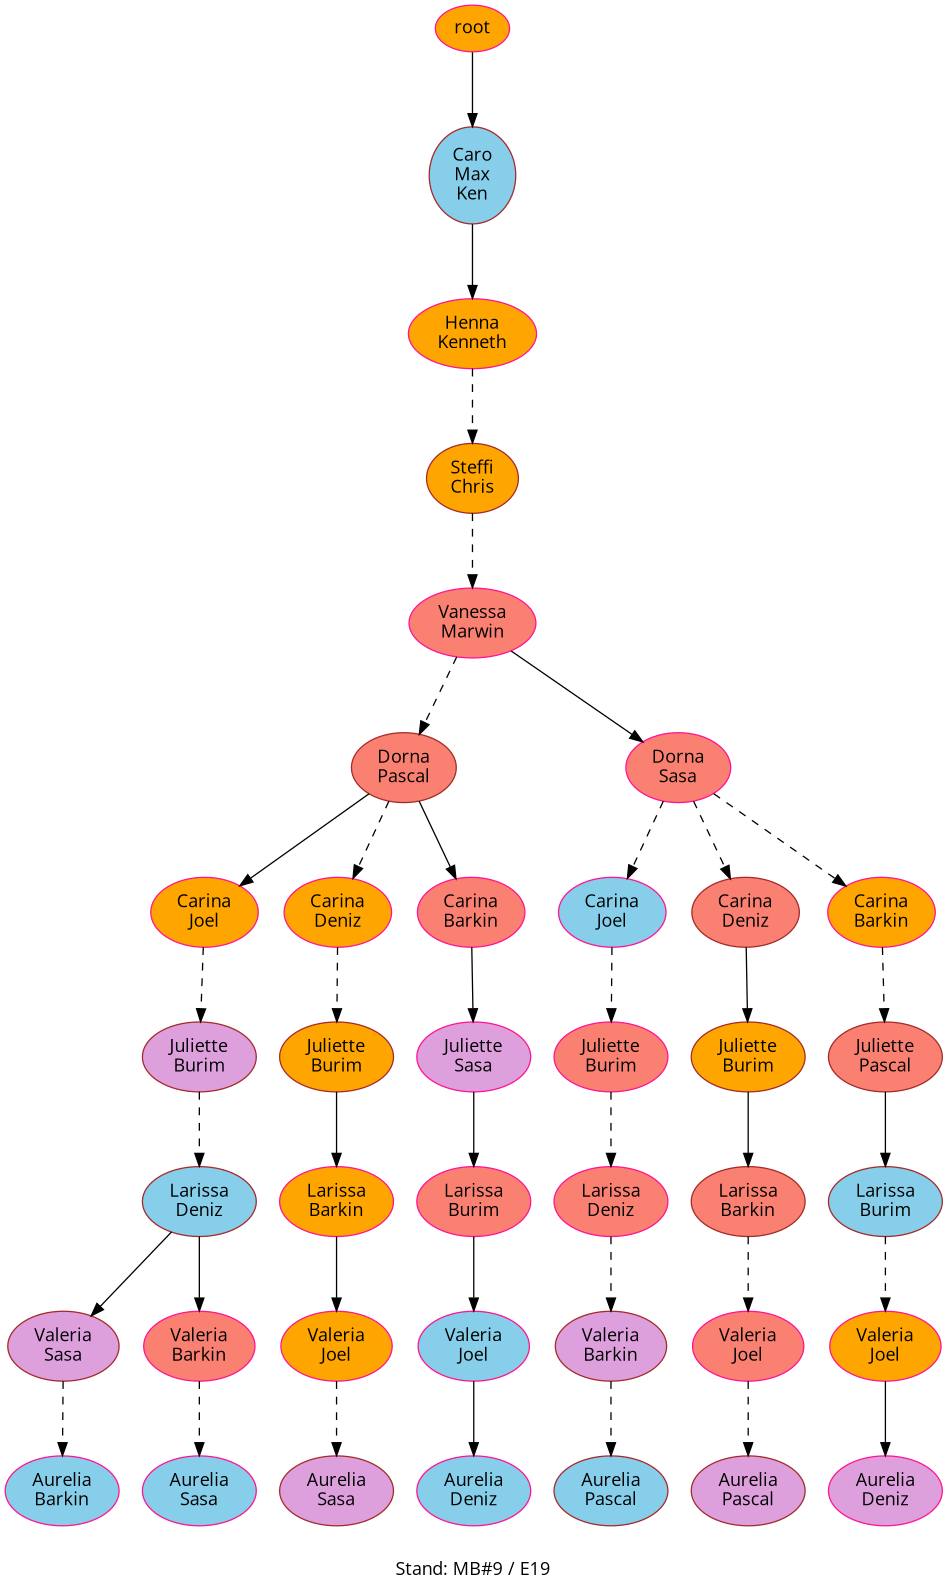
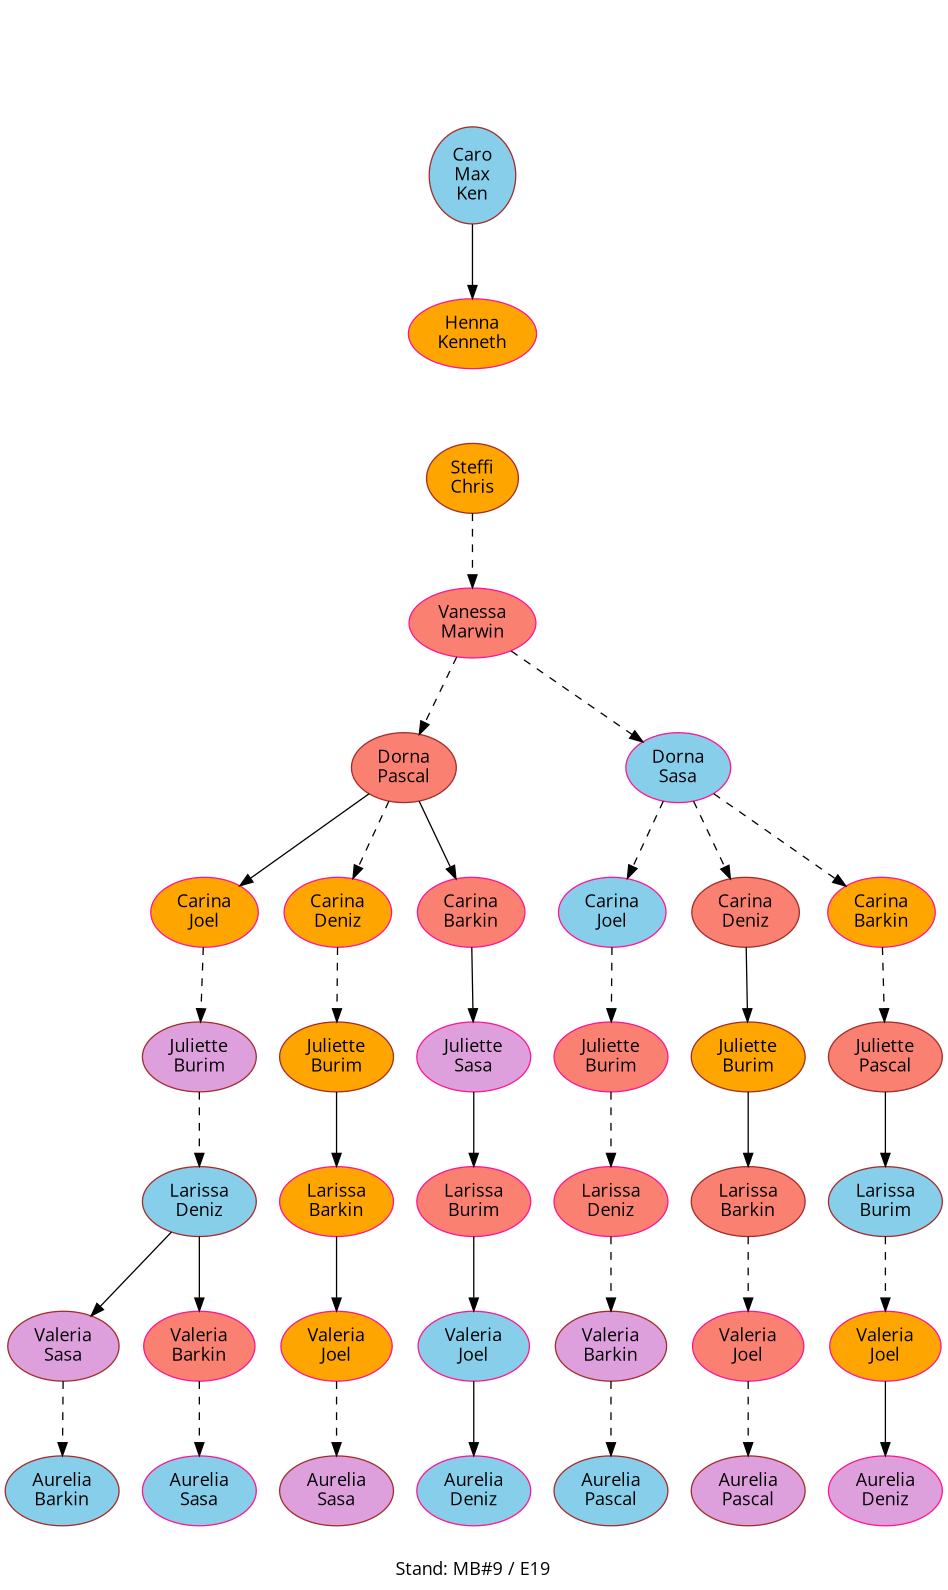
(472, 28) -> none
(472, 399) -> none
(572, 693) -> (572, 693)
(678, 768) -> (678, 768)
(62, 1491) -> (62, 1491)
